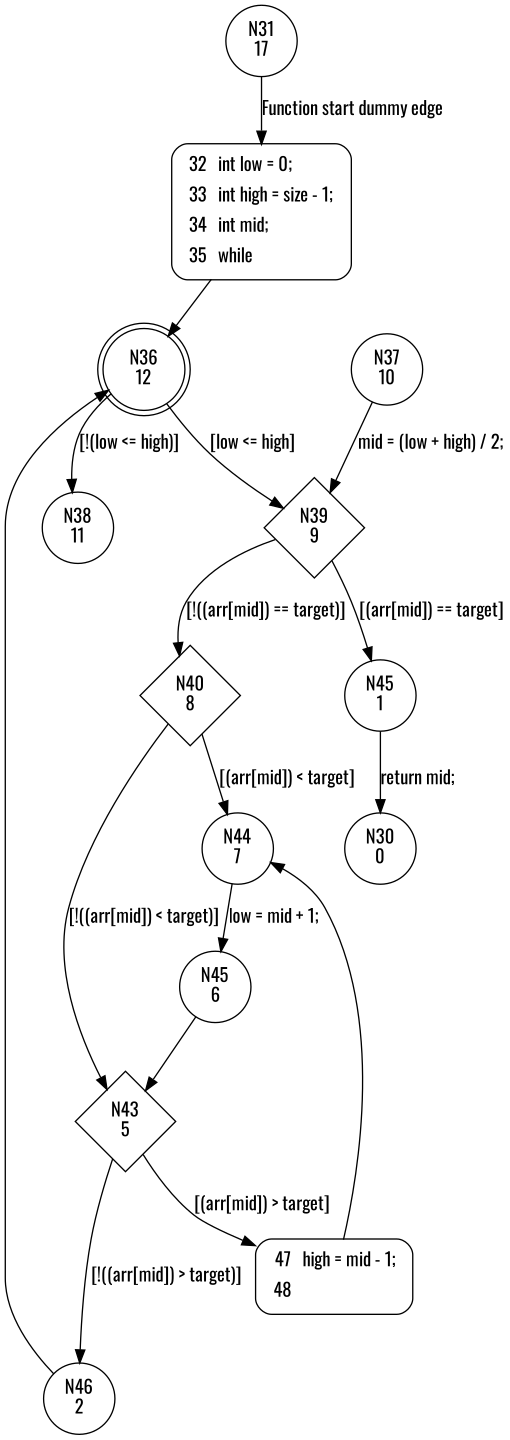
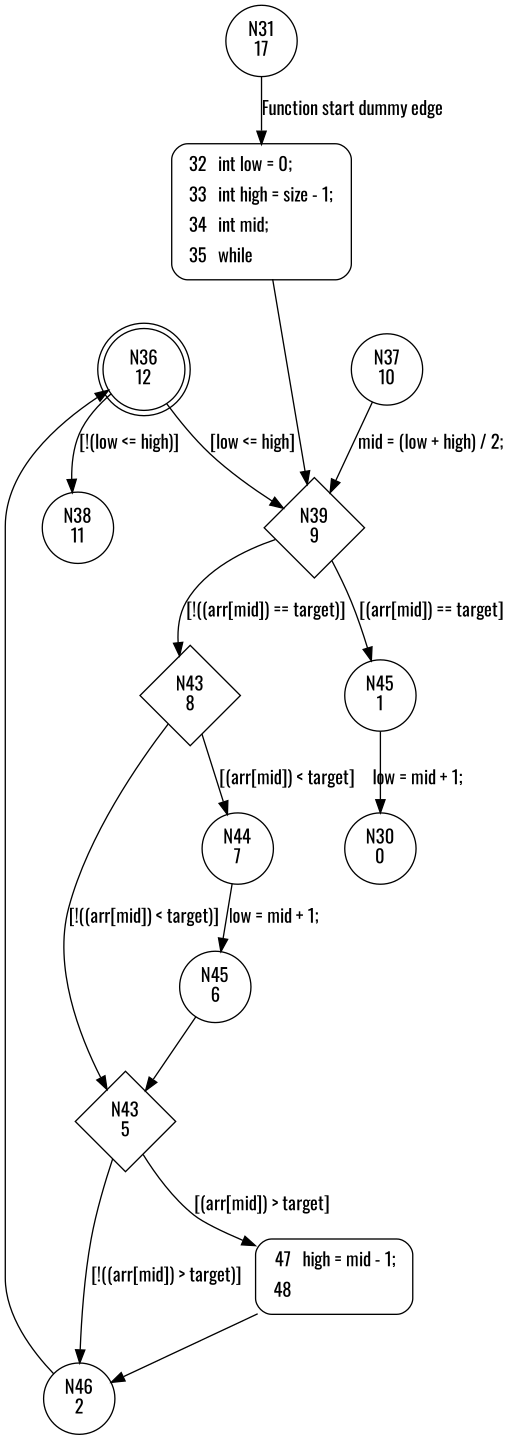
(194, 302) -> (289, 375)
(190, 695) -> (190, 695)
(418, 779) -> (418, 779)
(361, 1042) -> (191, 1345)
